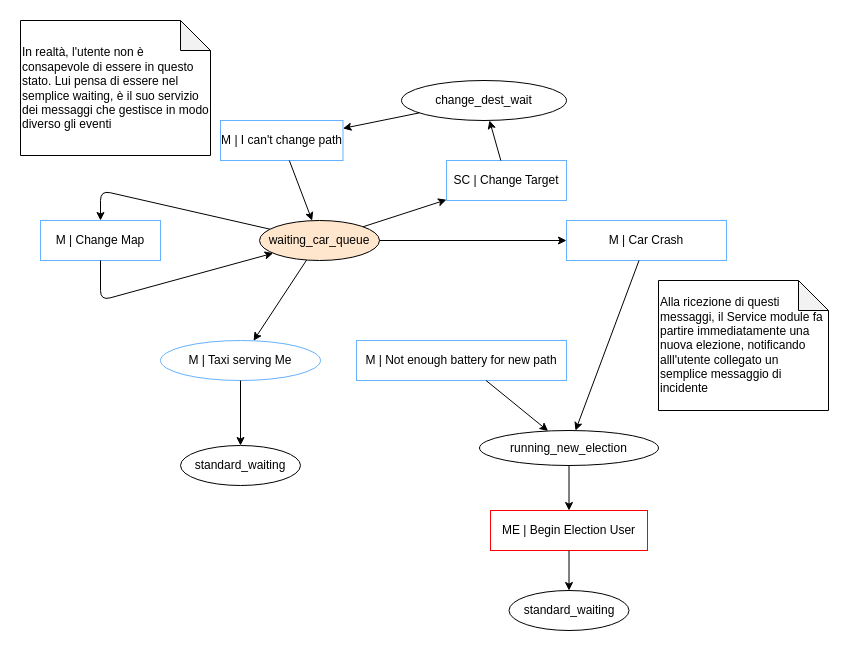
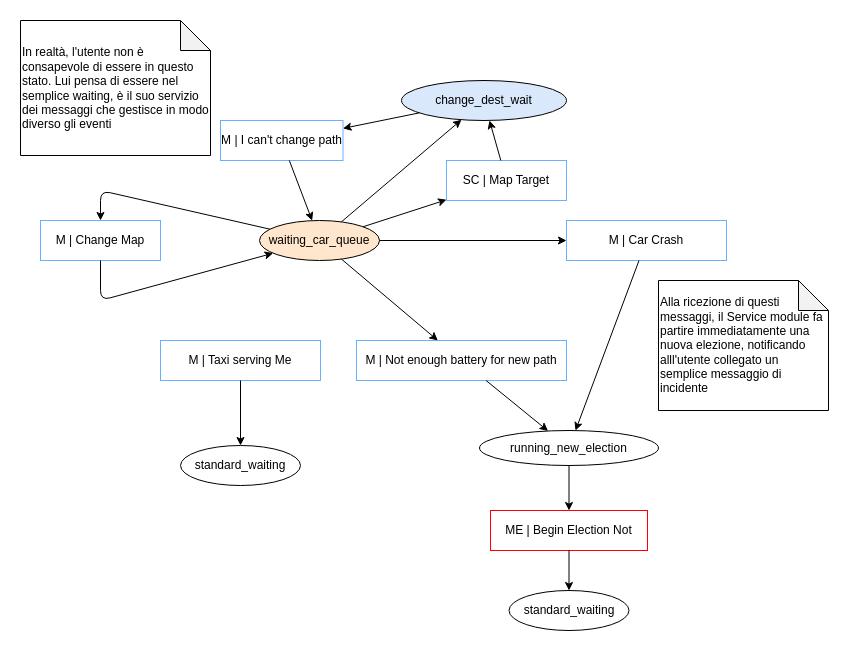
(484, 101) -> (484, 101)
(507, 181) -> (507, 181)
none -> (387, 297)
(282, 298) -> (399, 173)
(241, 361) -> (241, 361)
(569, 531) -> (569, 531)
